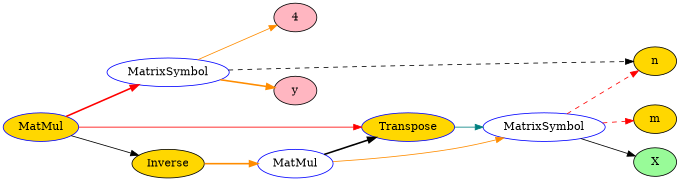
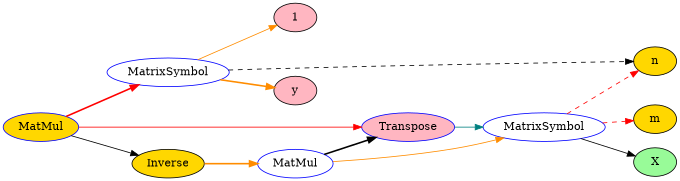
(295, 17) -> (295, 17)
(408, 127) -> (408, 127)
